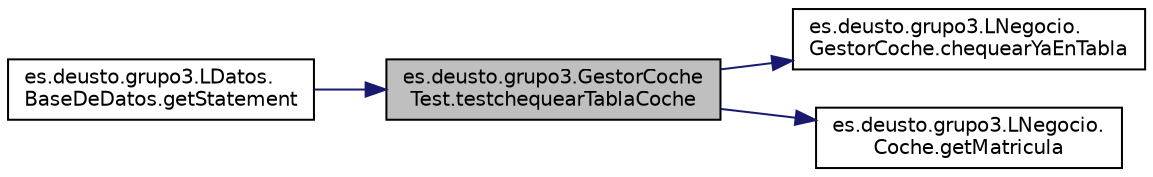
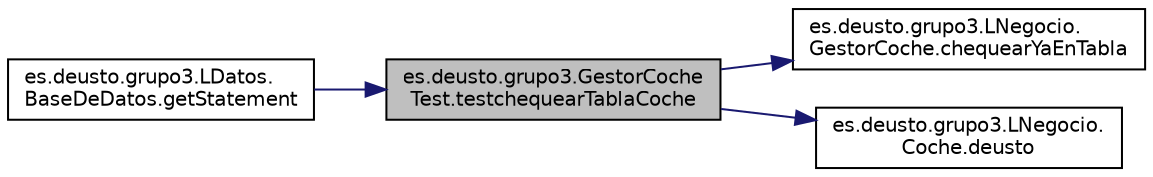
(969, 138) -> (969, 138)
